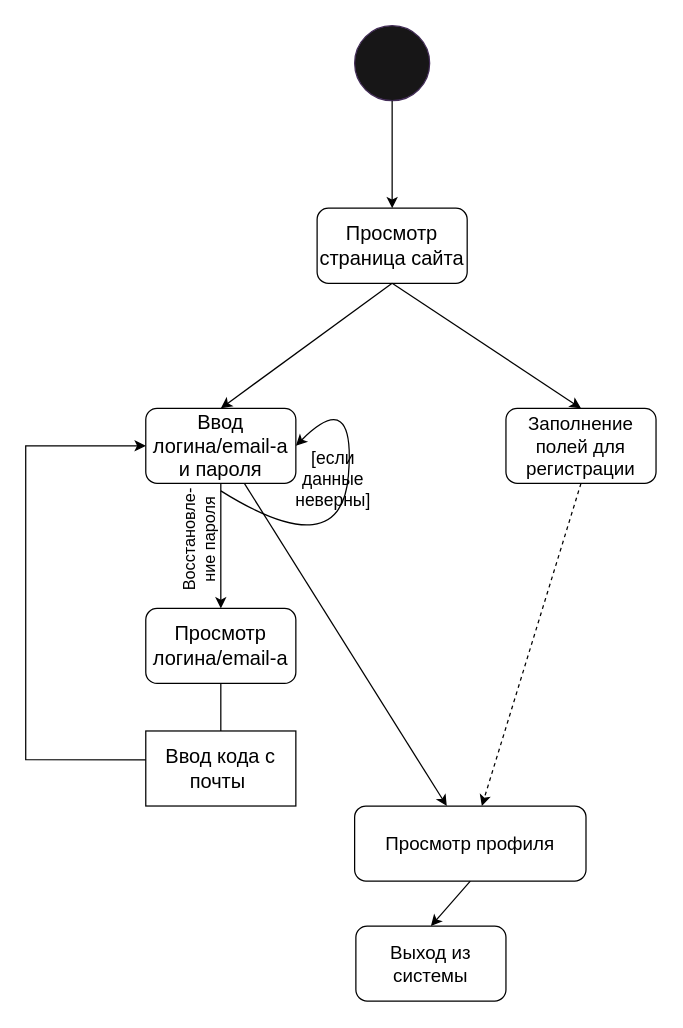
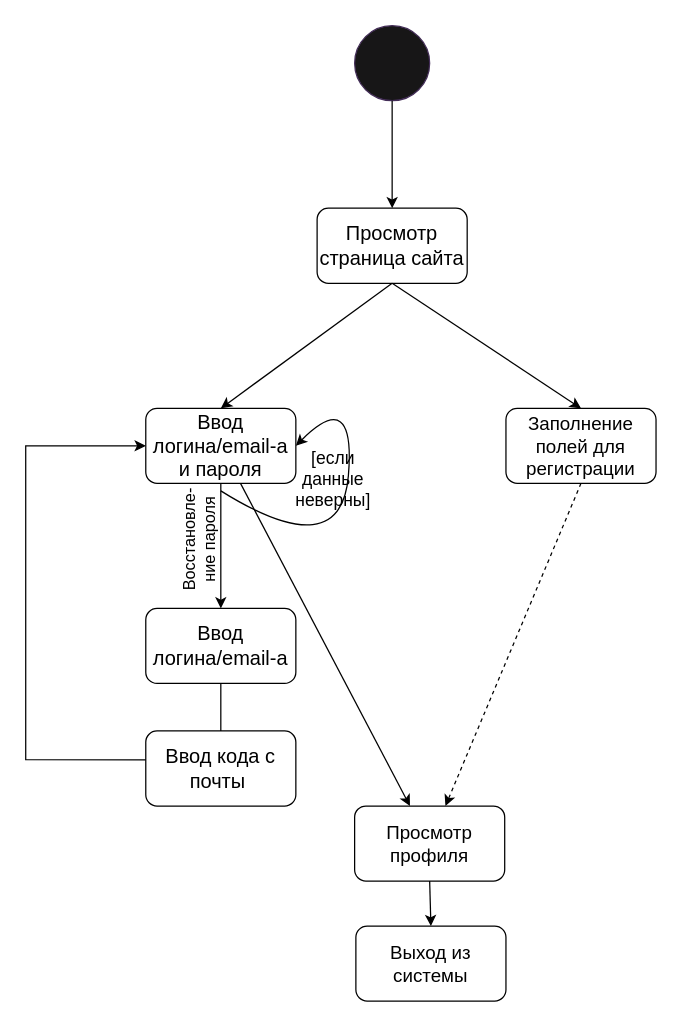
(221, 646) -> (221, 646)
(221, 768) -> (221, 768)
(470, 843) -> (429, 843)
